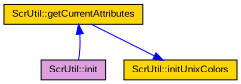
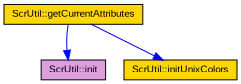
(80, 47) -> (67, 37)
